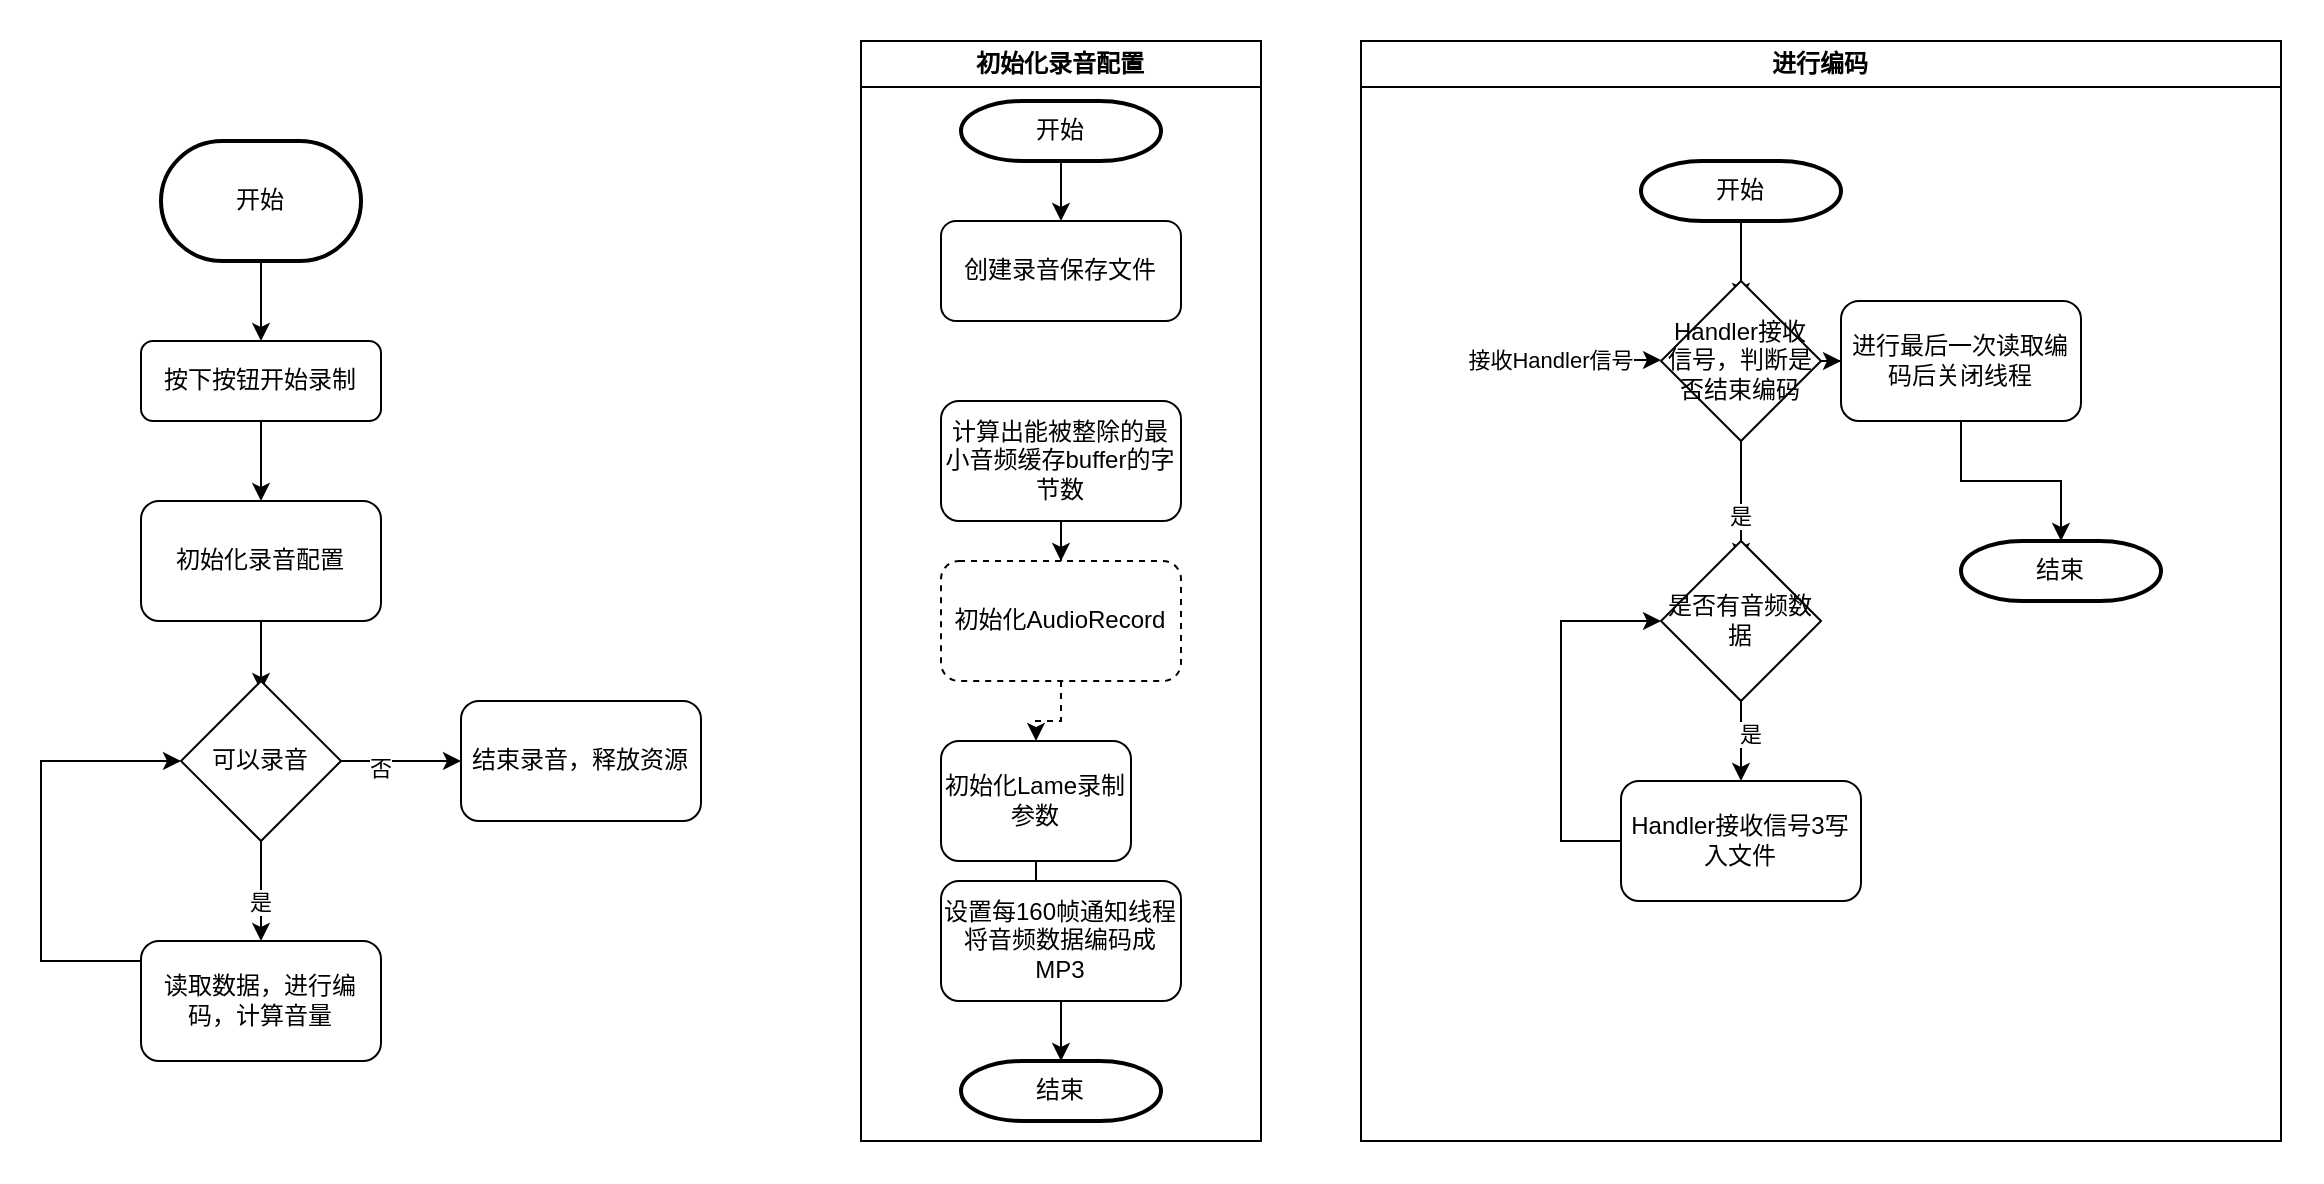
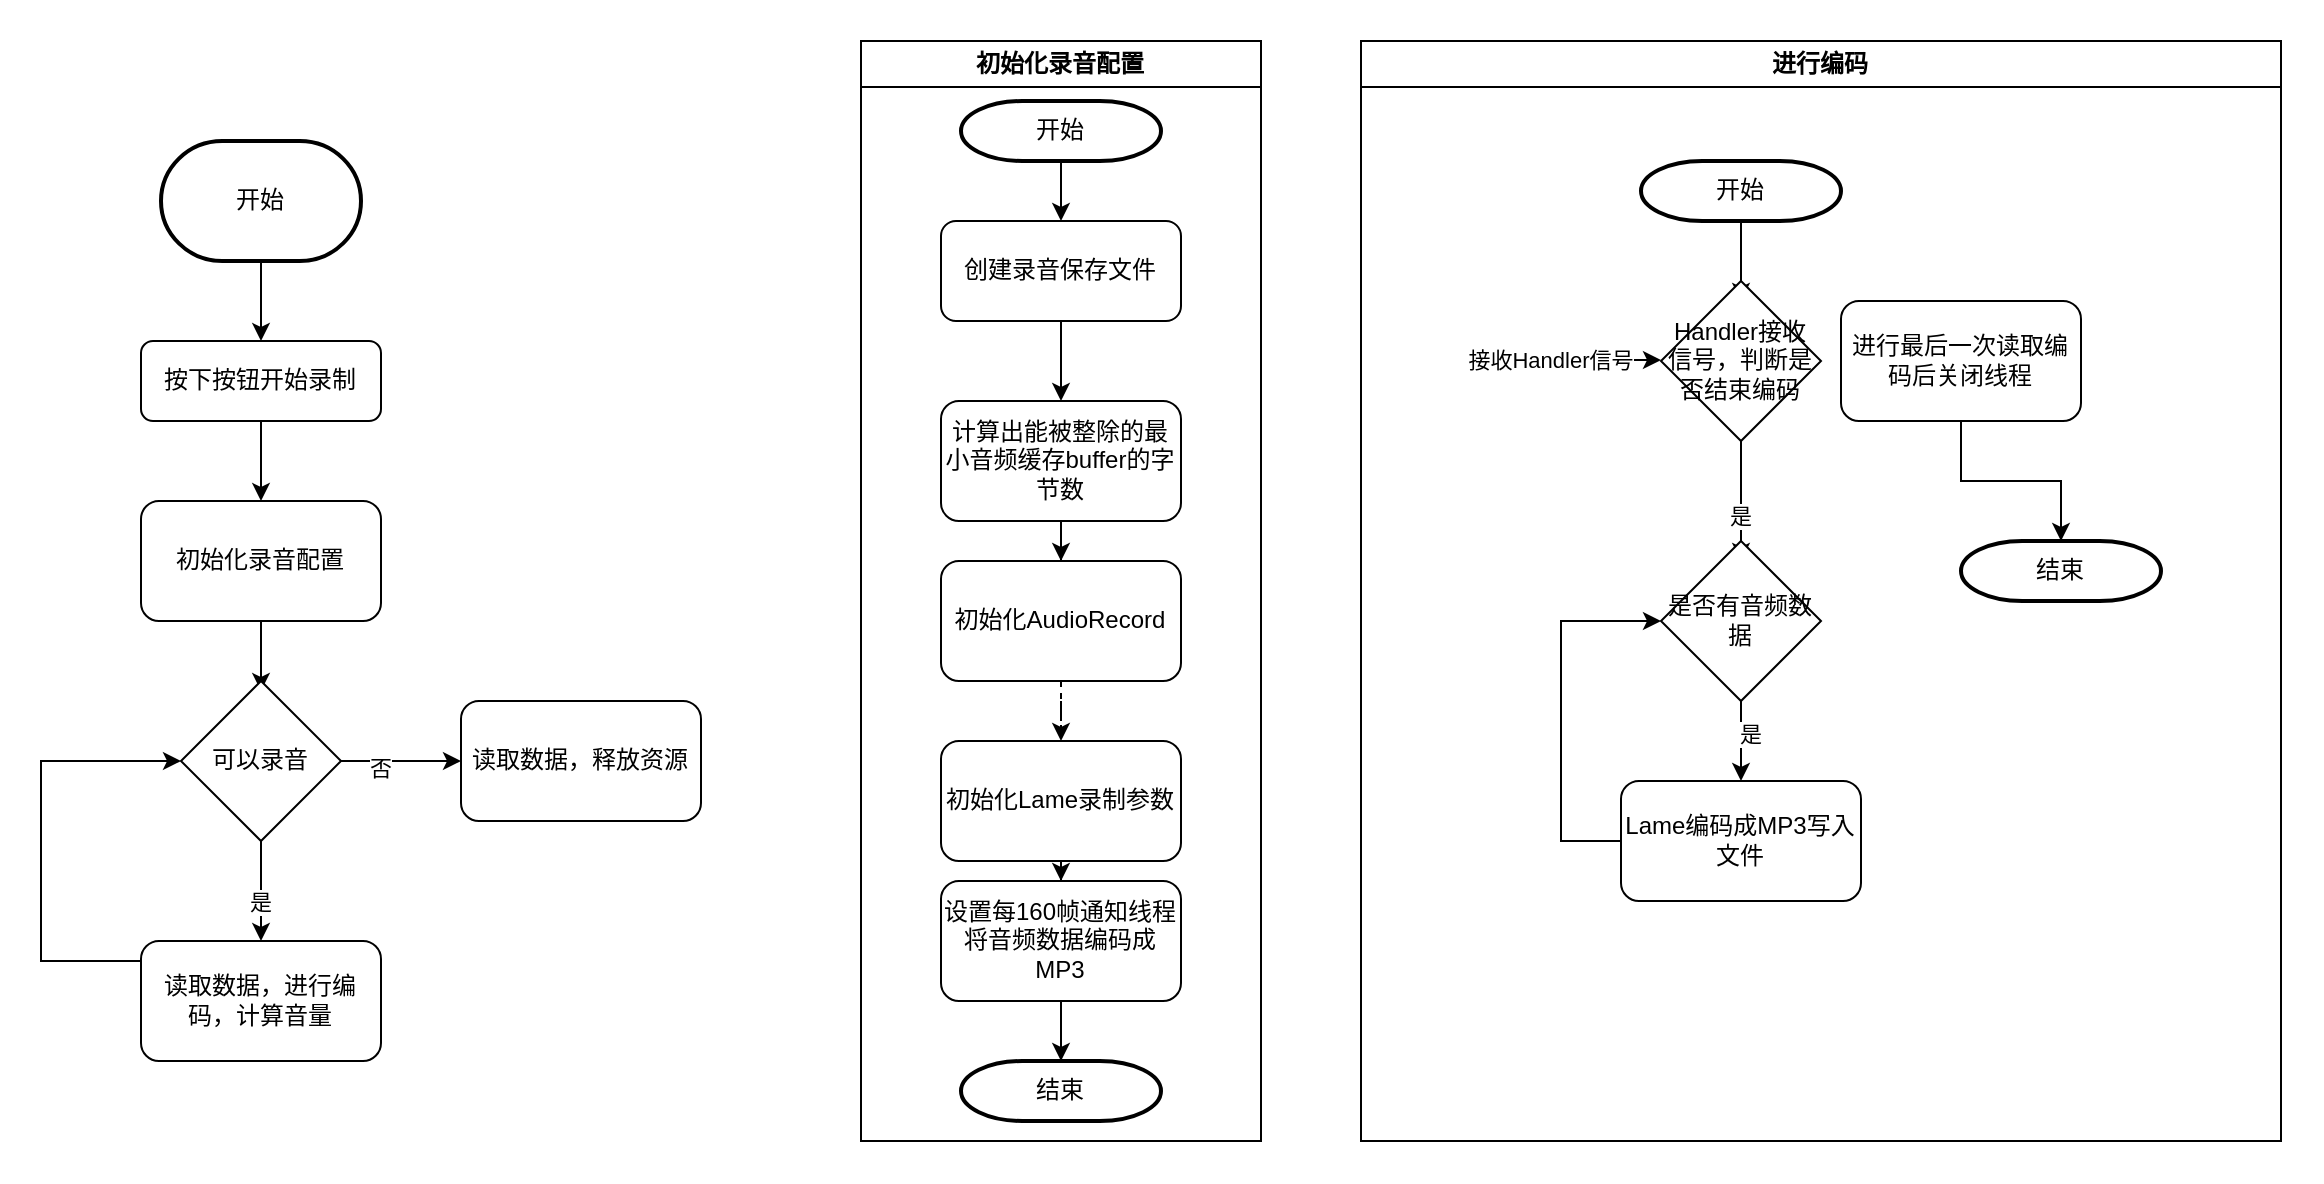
none -> (1061, 354)
(1831, 361) -> none
(1061, 621) -> (1061, 621)
(581, 761) -> (581, 761)
(1036, 801) -> (1061, 801)
(1741, 841) -> (1741, 841)
